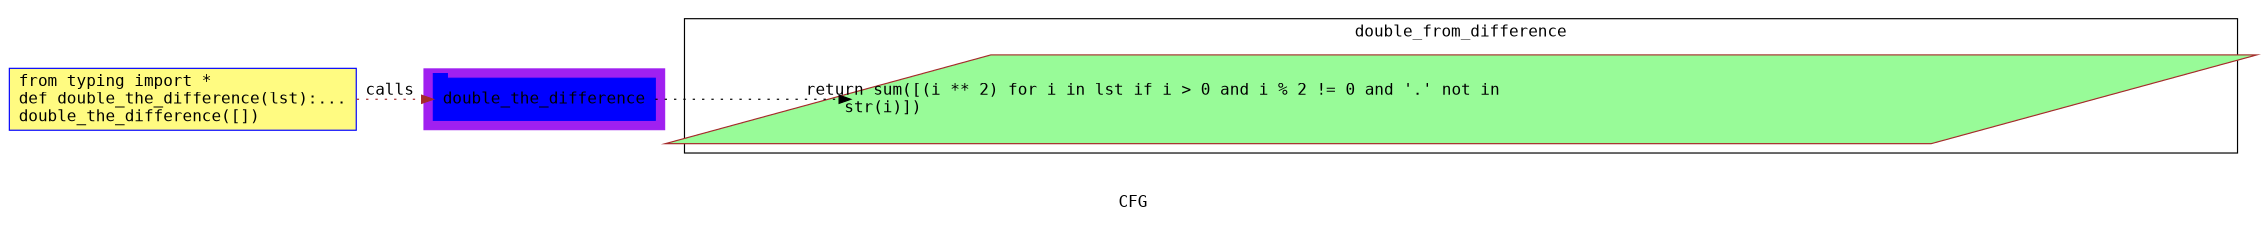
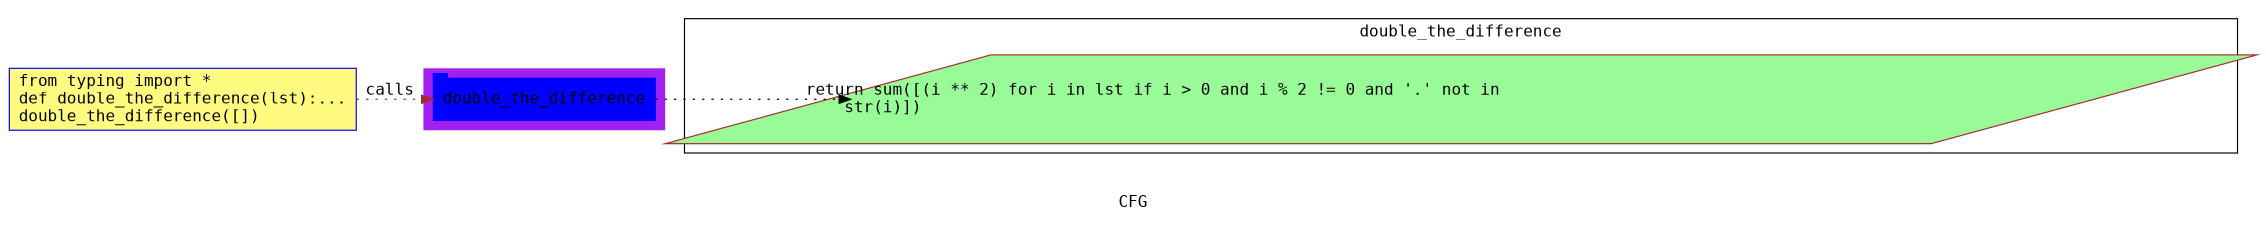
(1461, 32) -> (1461, 32)
